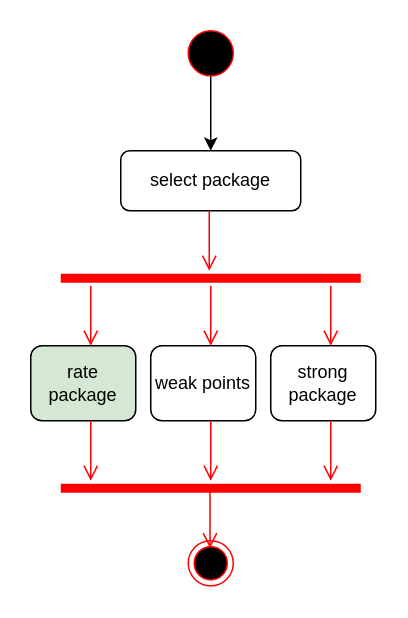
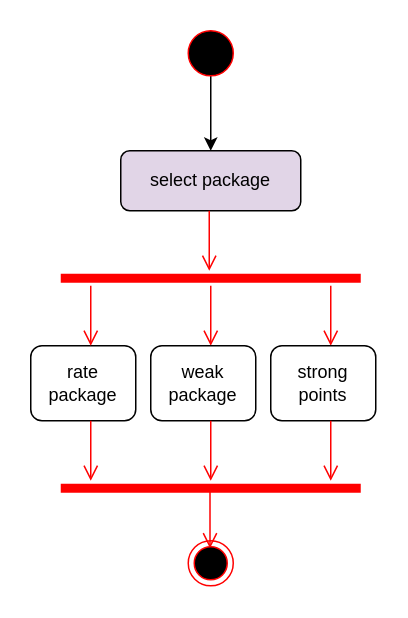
(211, 181) -> (211, 181)
(83, 383) -> (83, 383)
(203, 383) -> (203, 383)
(323, 383) -> (323, 383)
